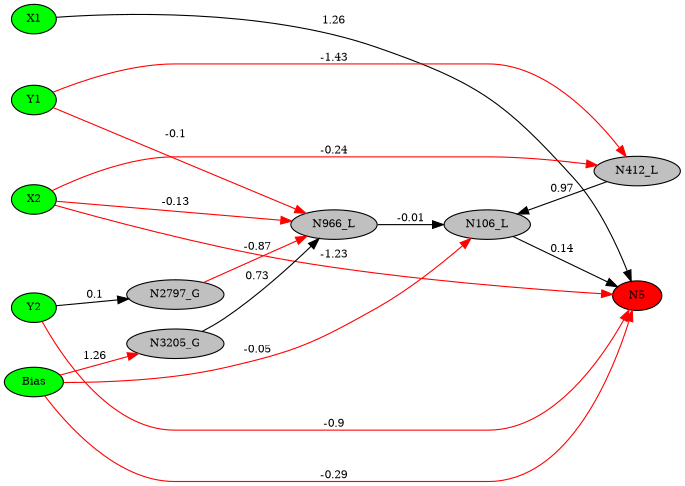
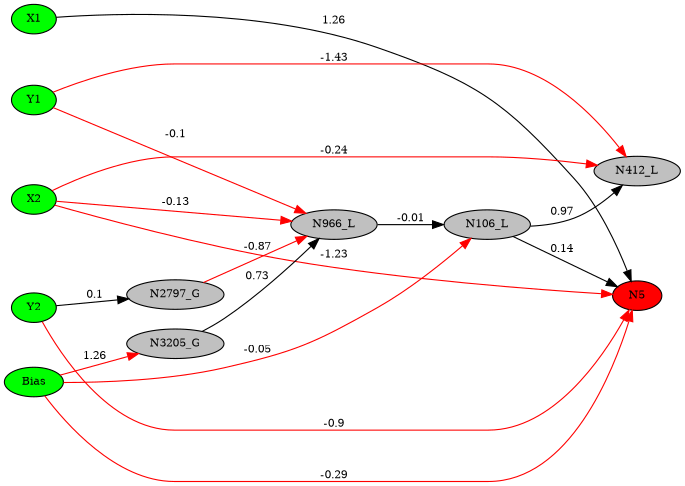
(568, 196) -> (576, 218)
